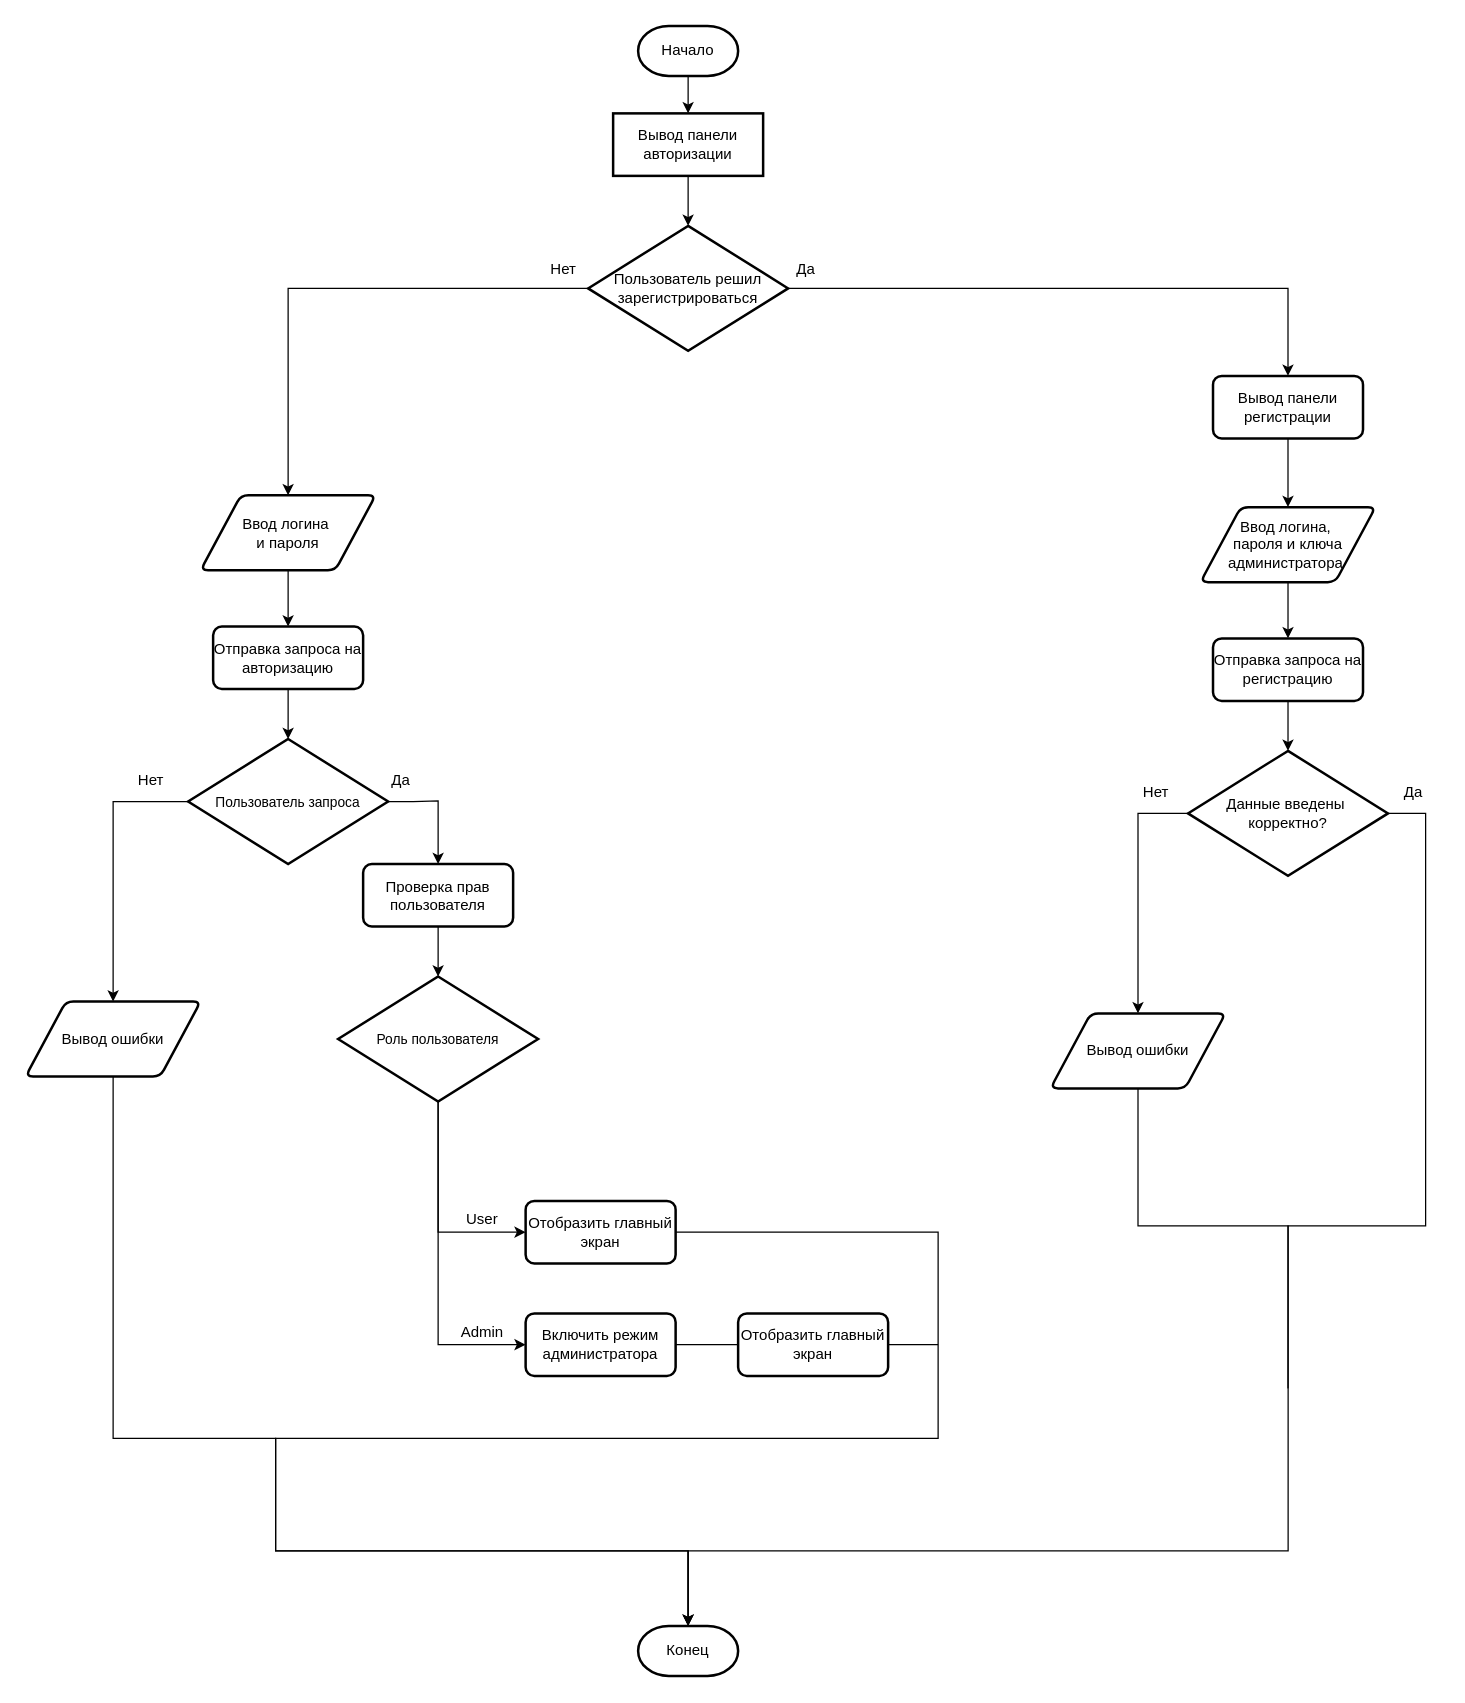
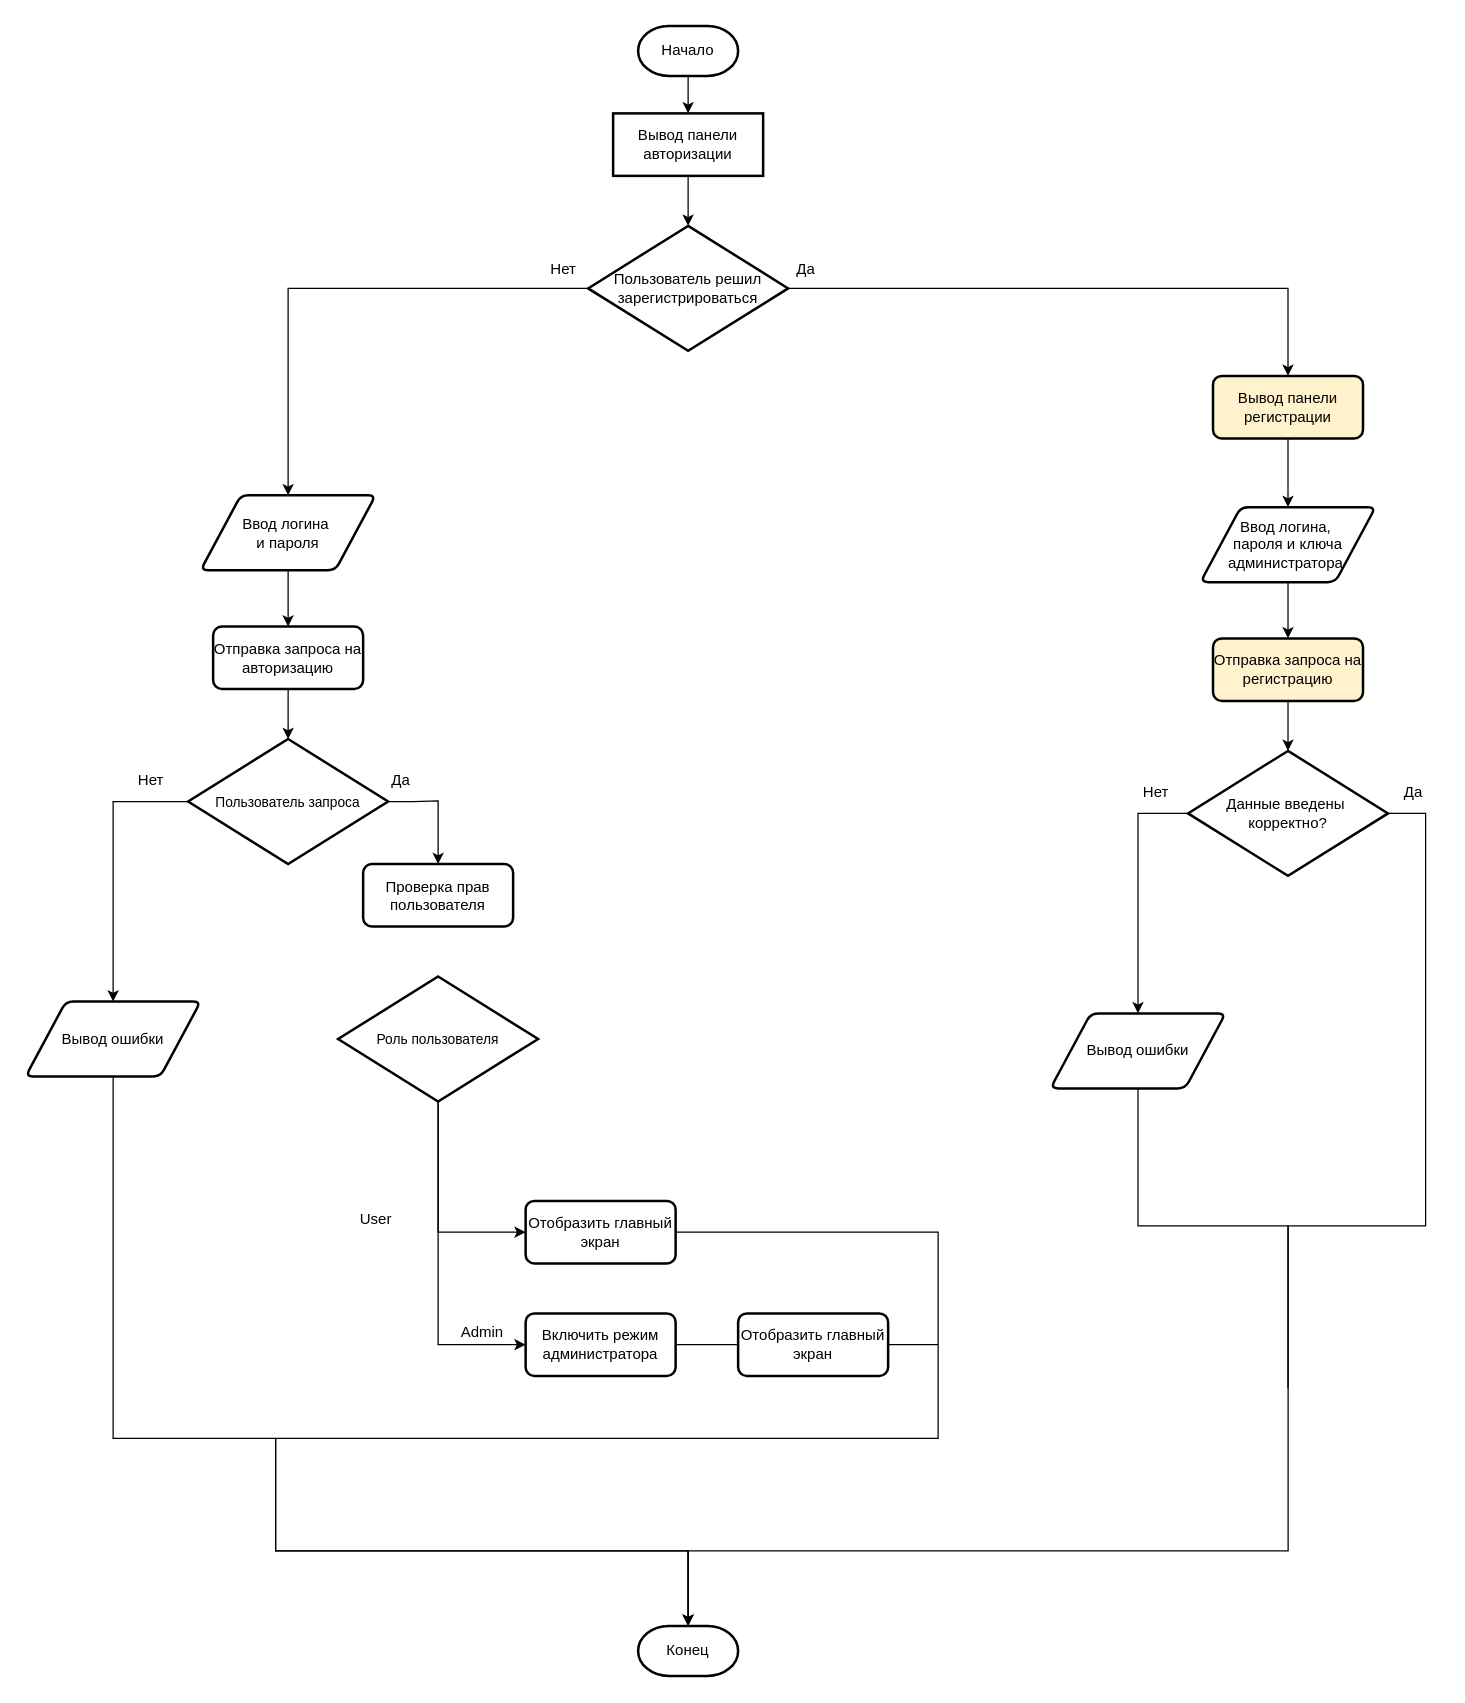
(1288, 407) -> (1288, 407)
(1288, 669) -> (1288, 669)
(438, 947) -> none
(482, 1219) -> (376, 1219)
